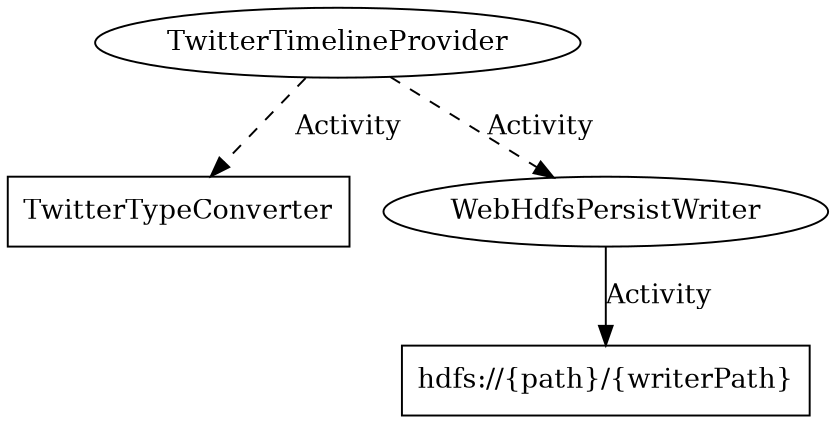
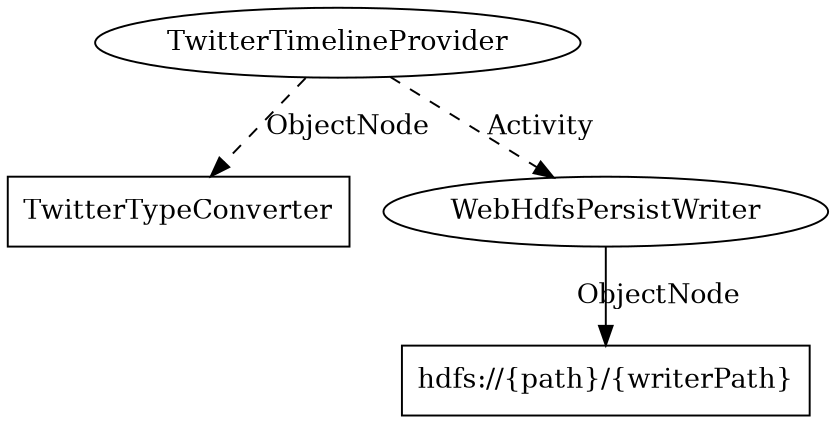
(349, 127) -> (349, 127)
(659, 296) -> (659, 296)
